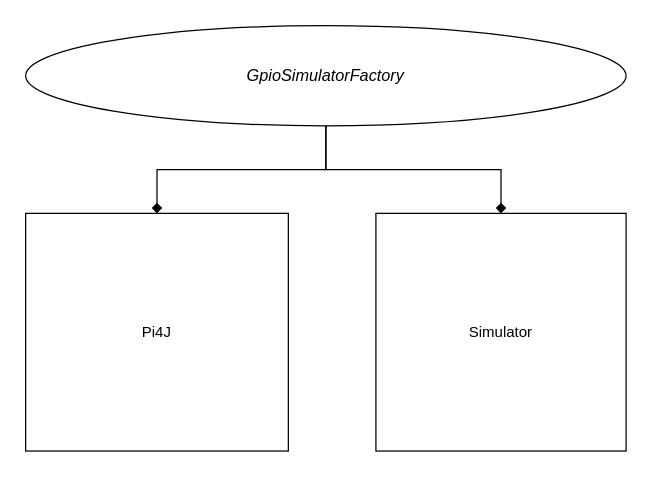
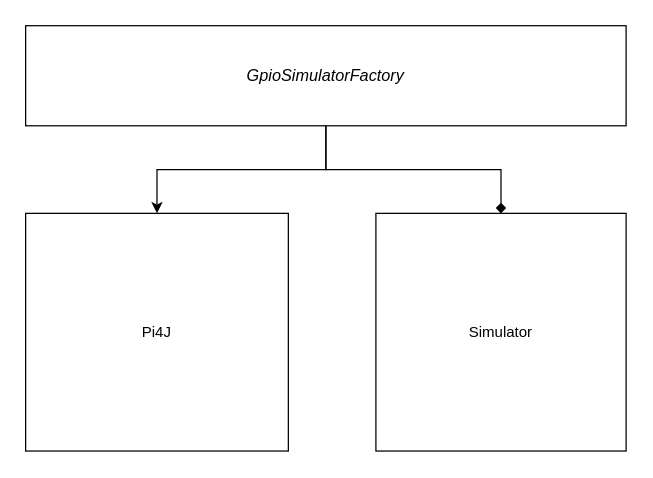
(326, 76) -> (326, 76)
(157, 202) -> (157, 203)
